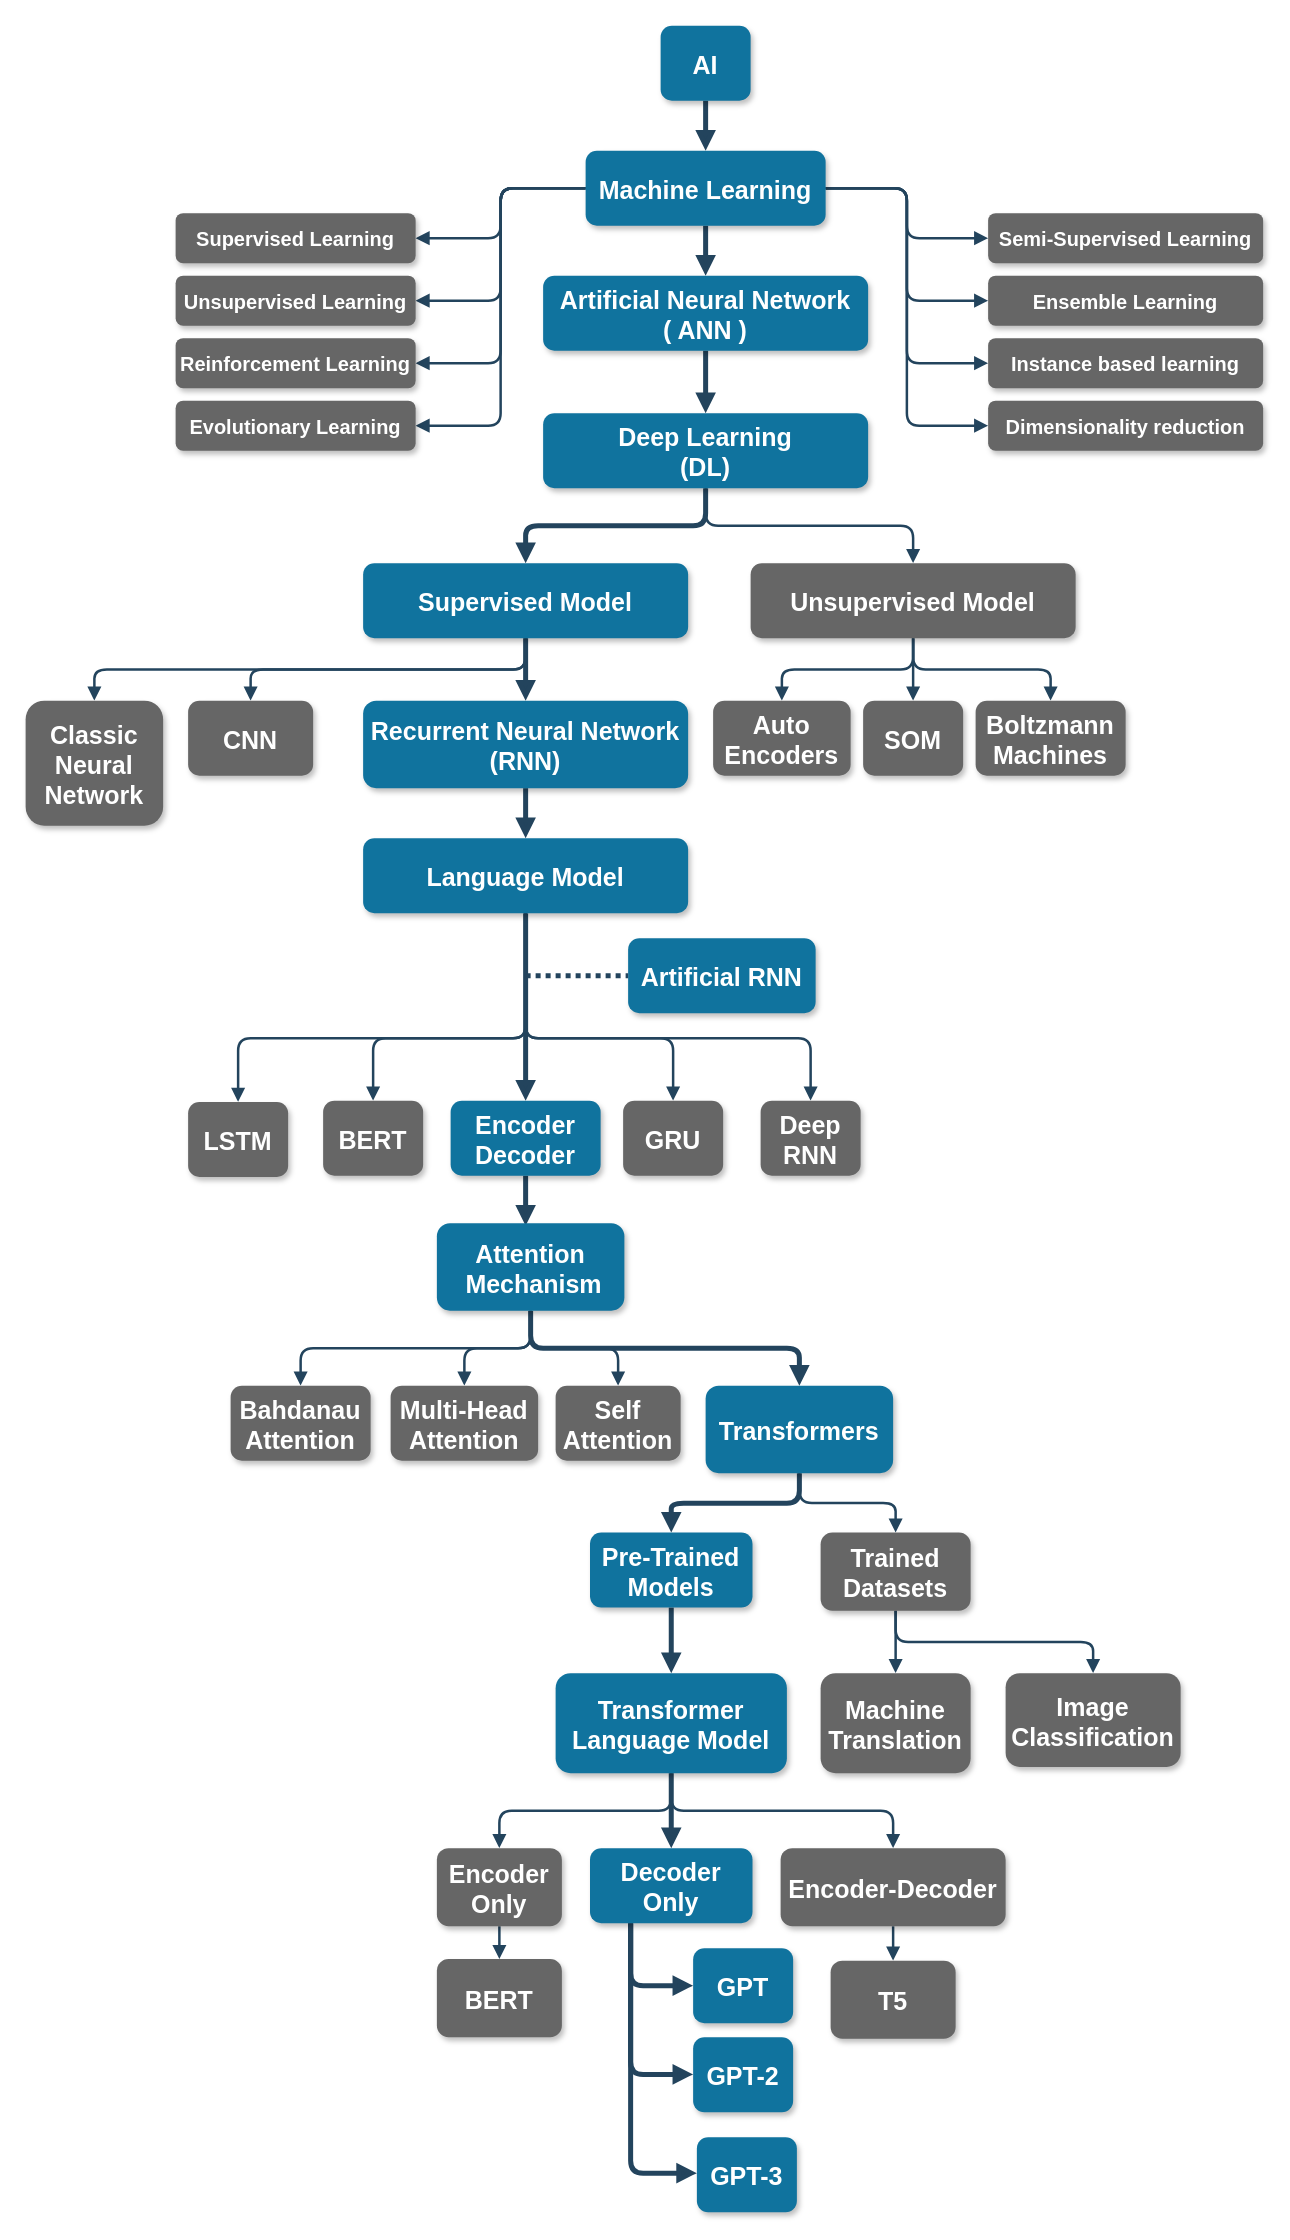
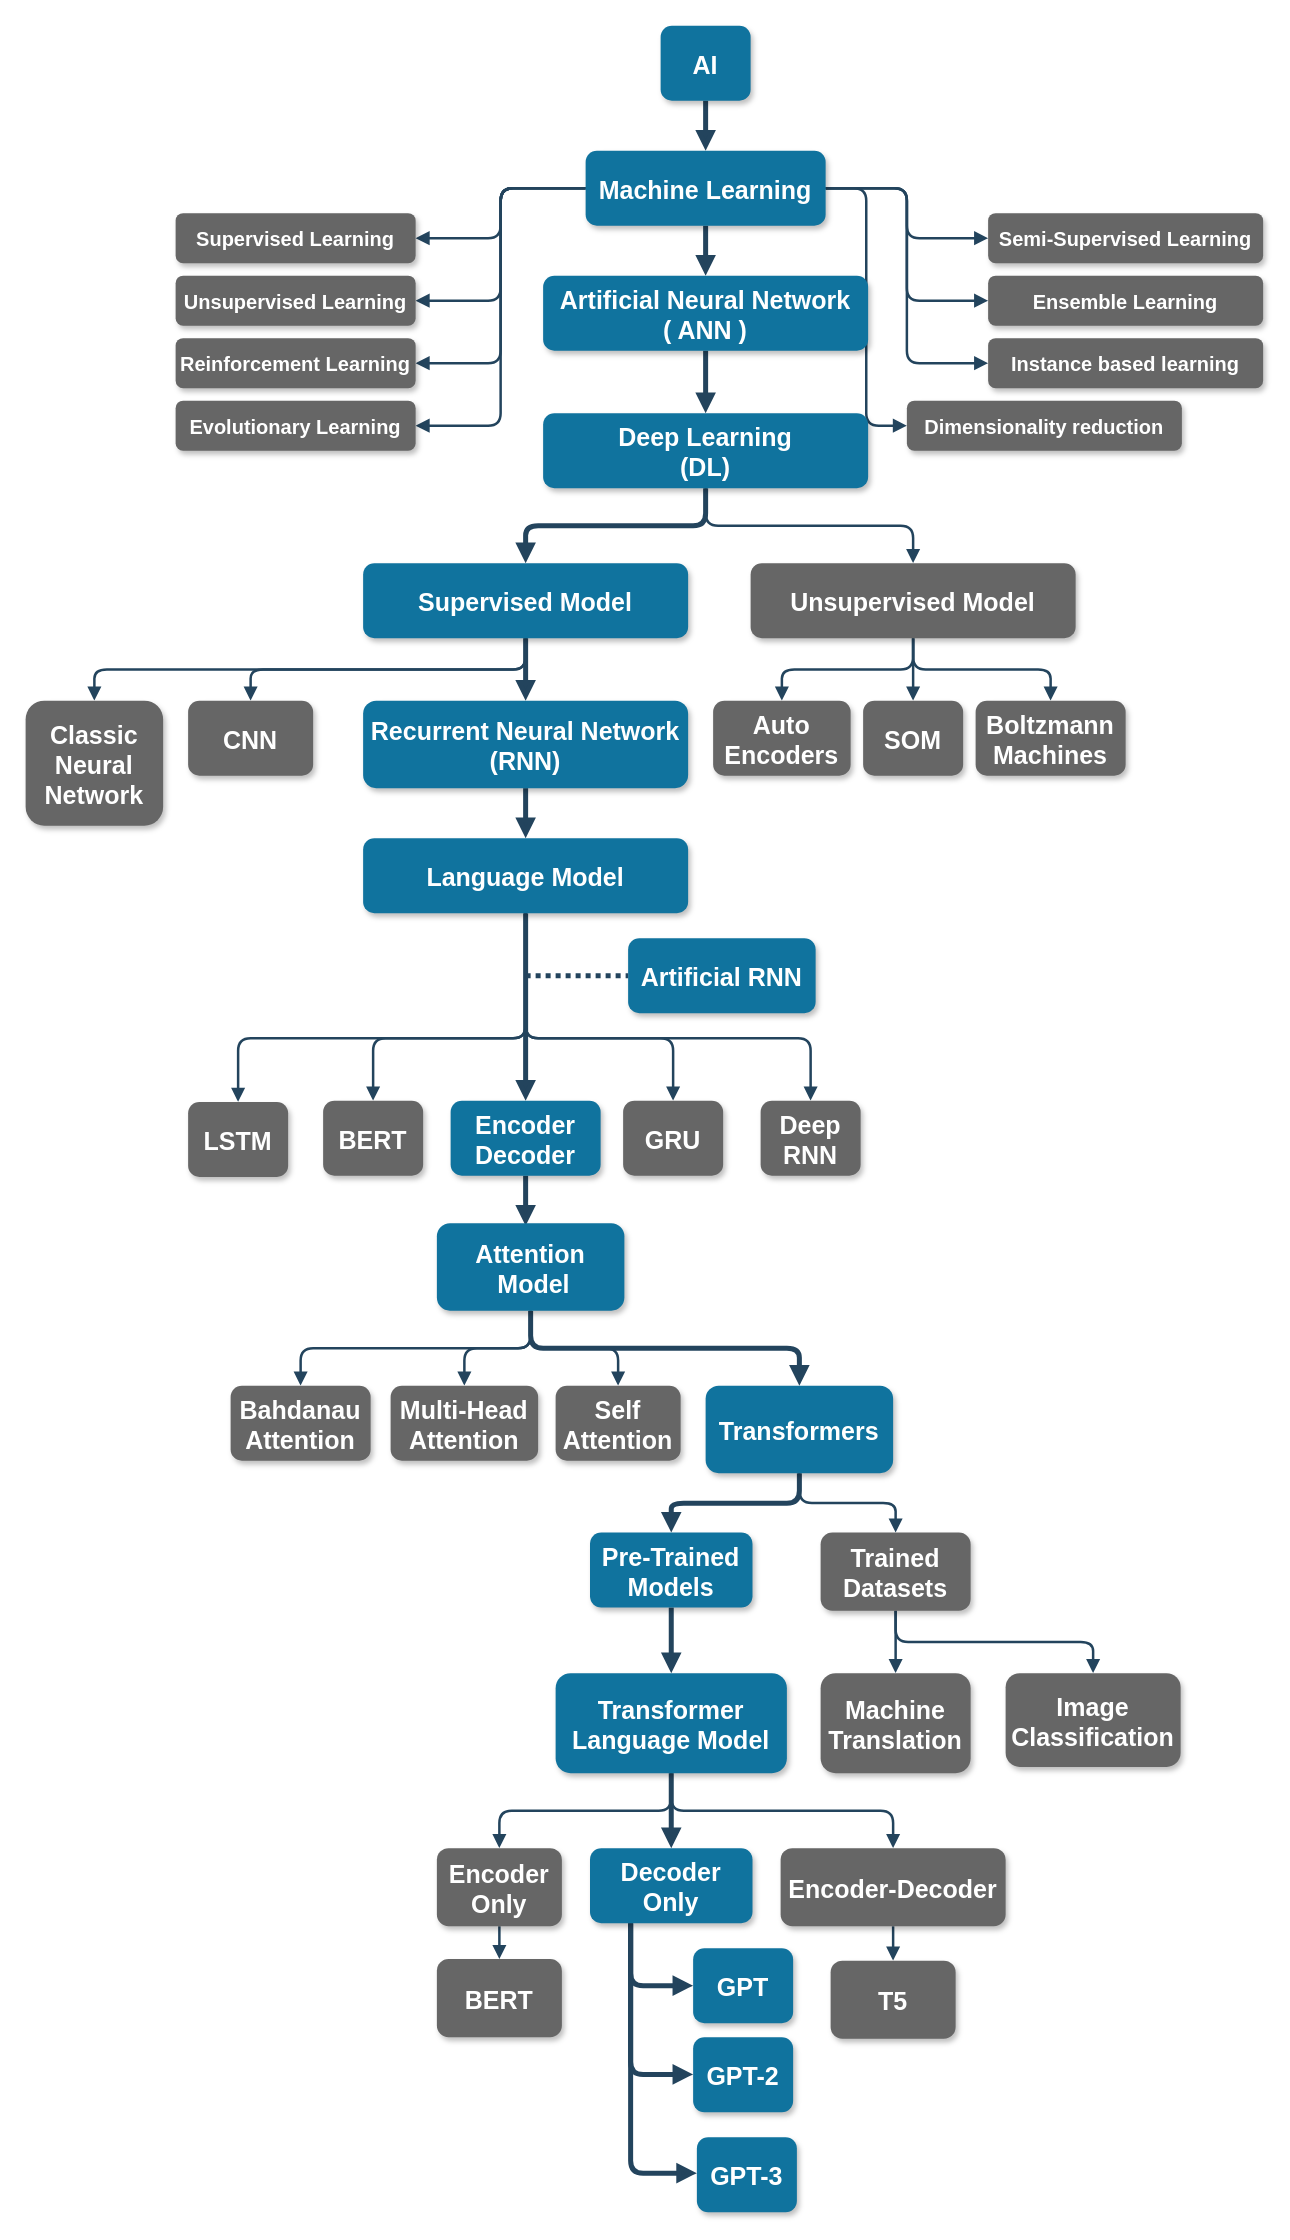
(1126, 426) -> (1044, 426)
(530, 1254) -> (530, 1254)
